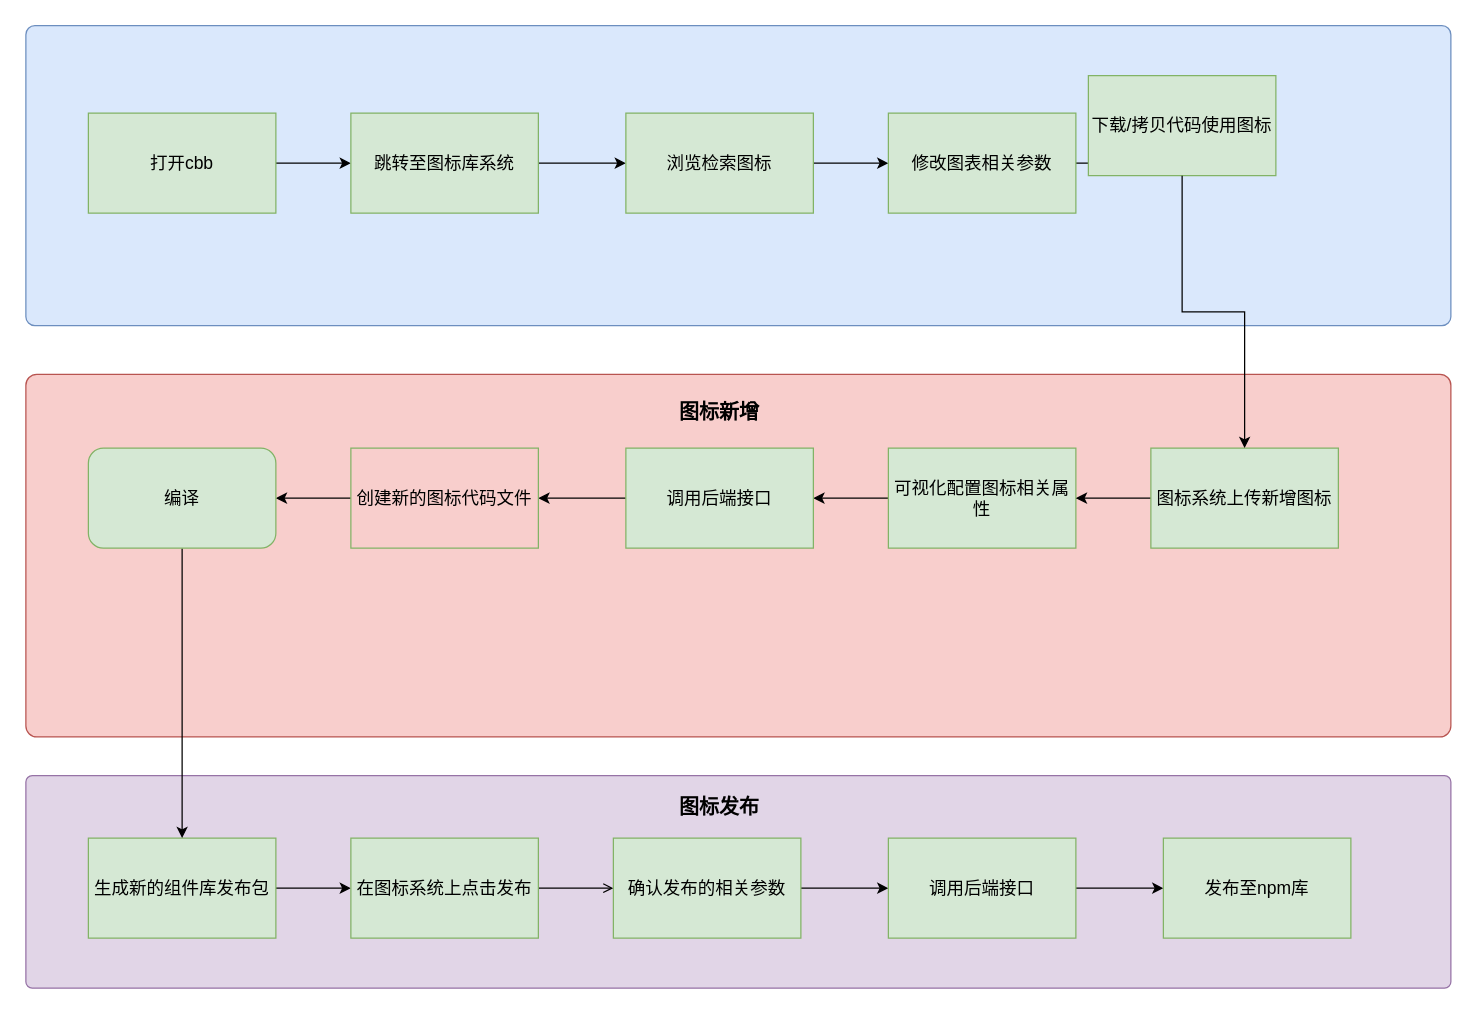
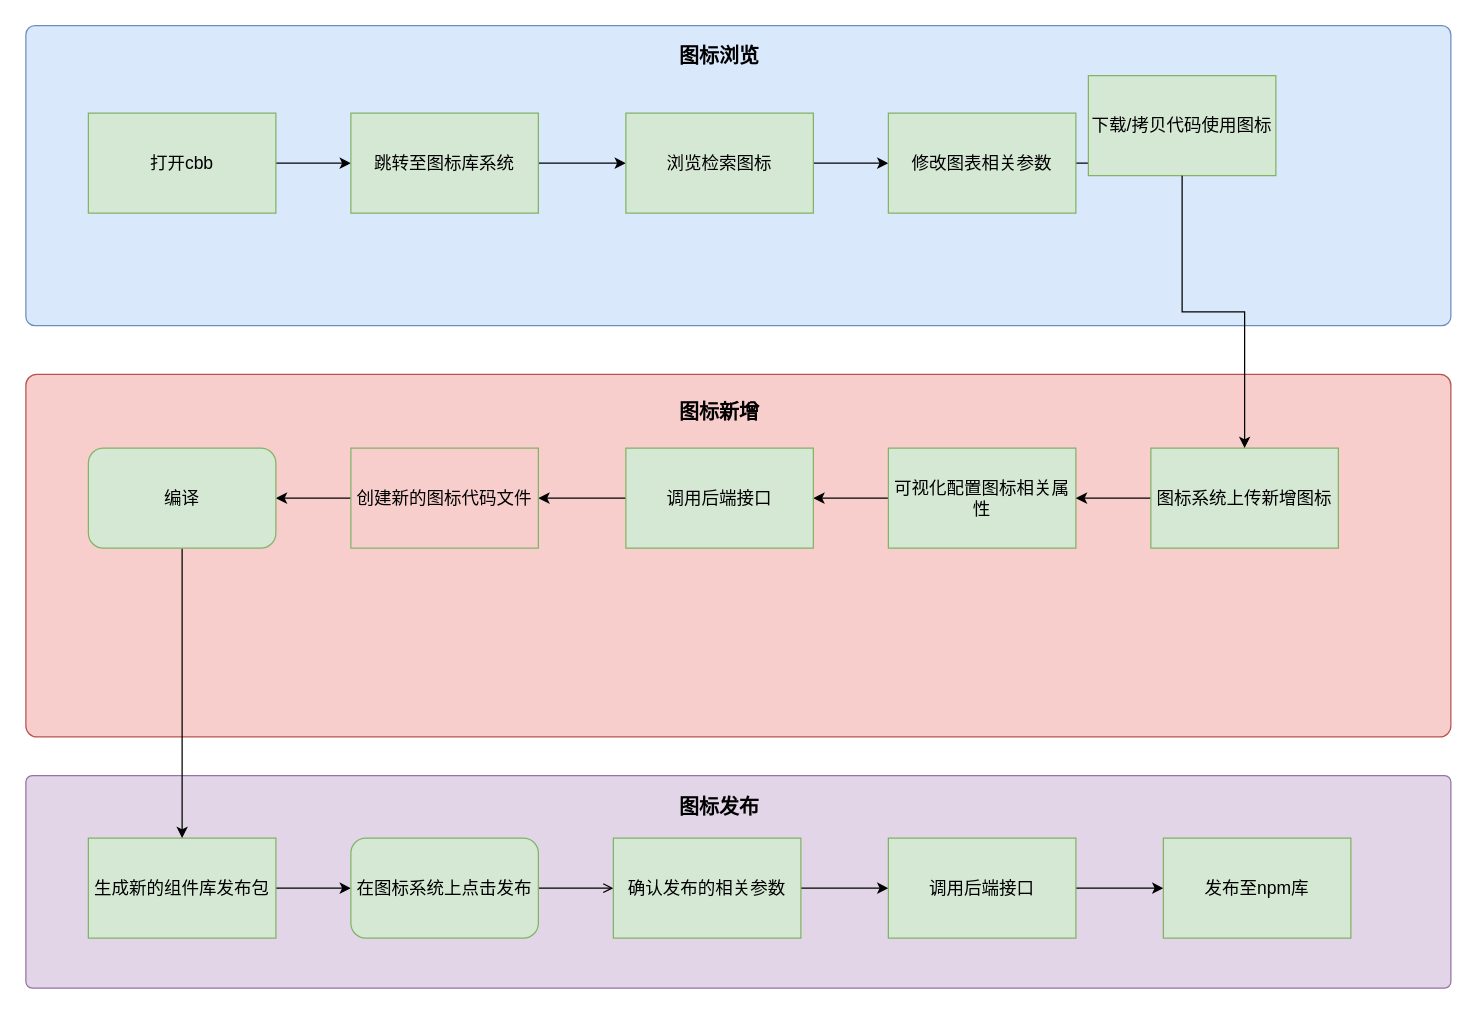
none -> (719, 56)
(444, 888) -> (444, 888)
